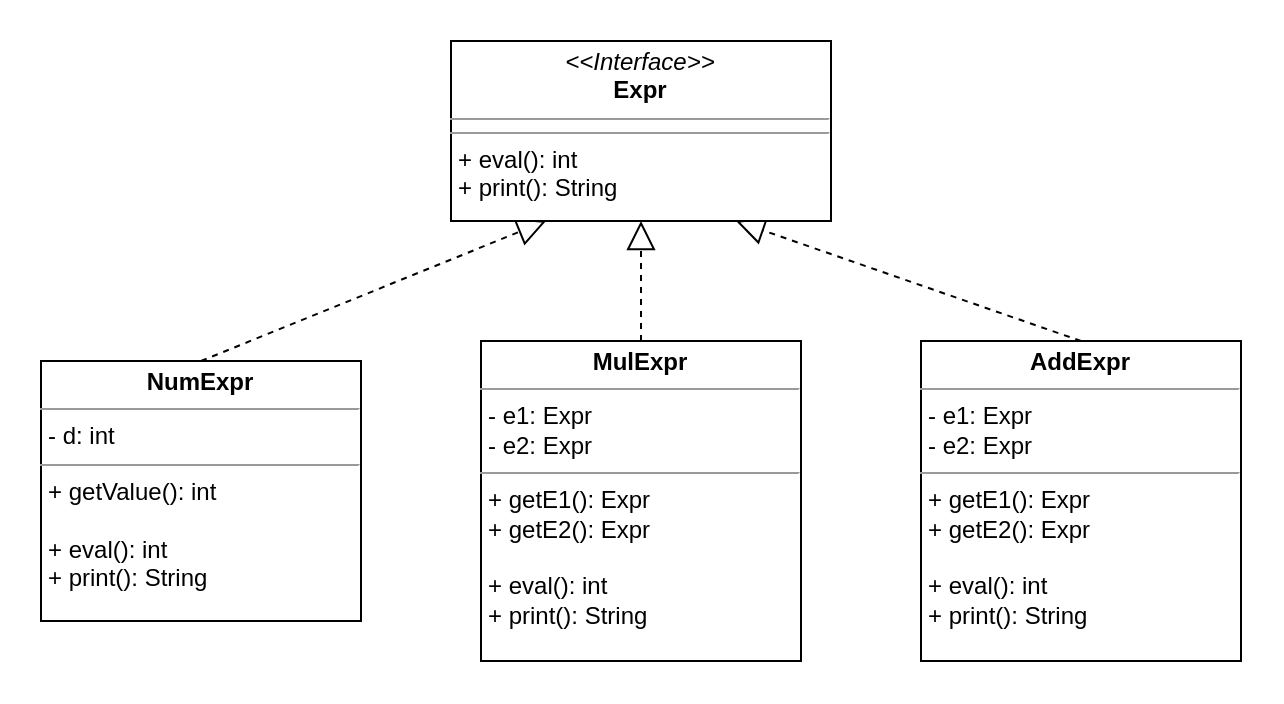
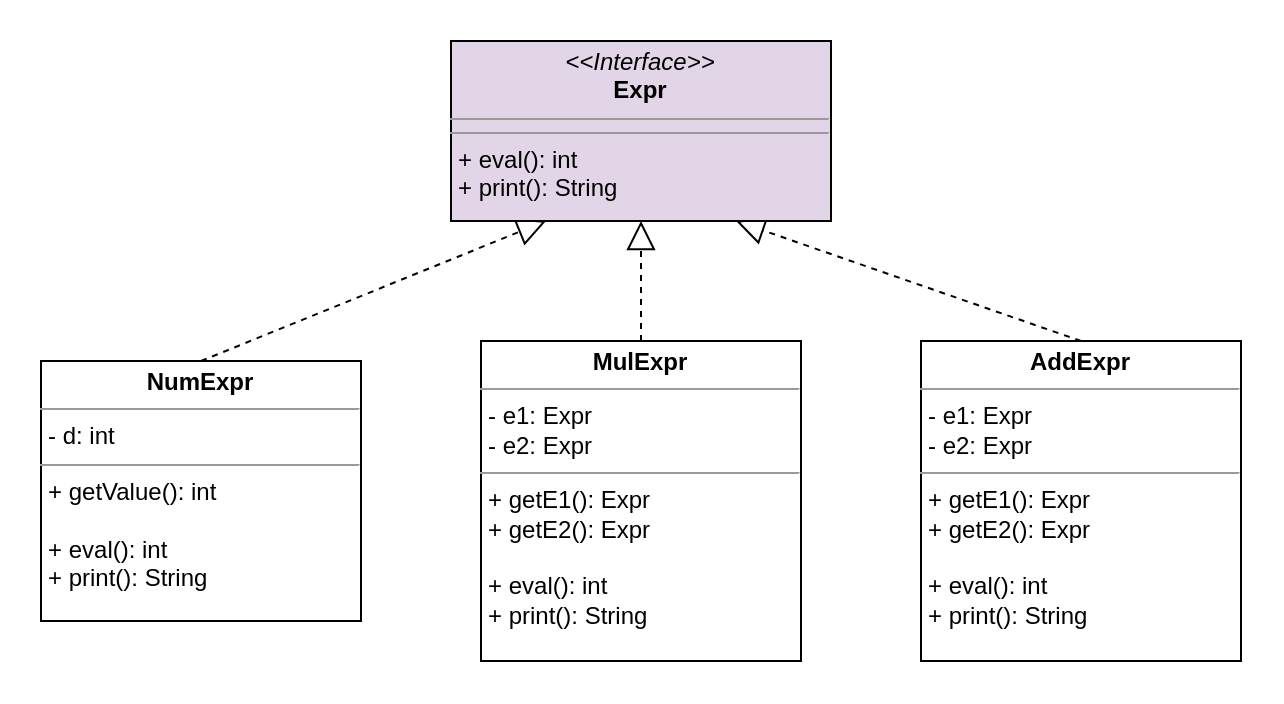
(641, 131) -> (641, 131)
